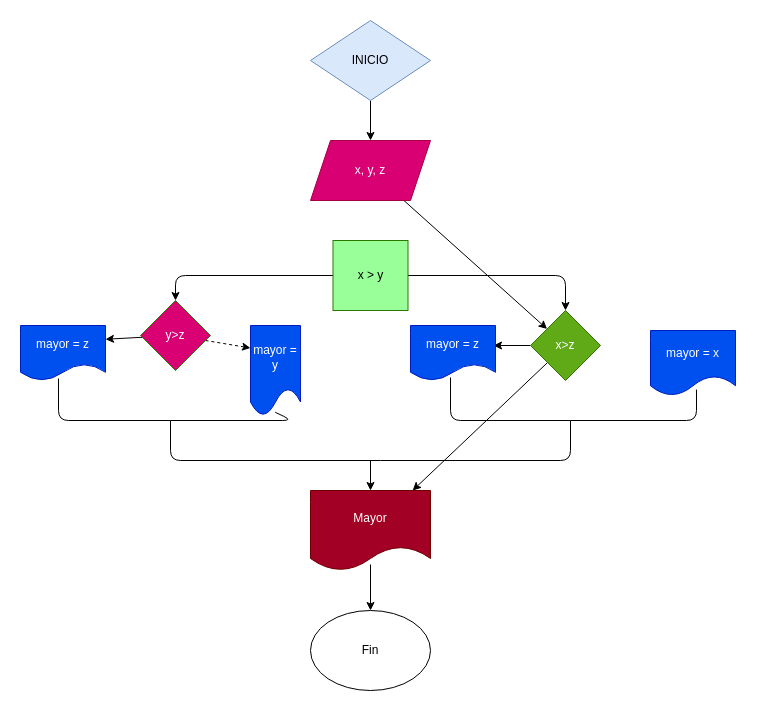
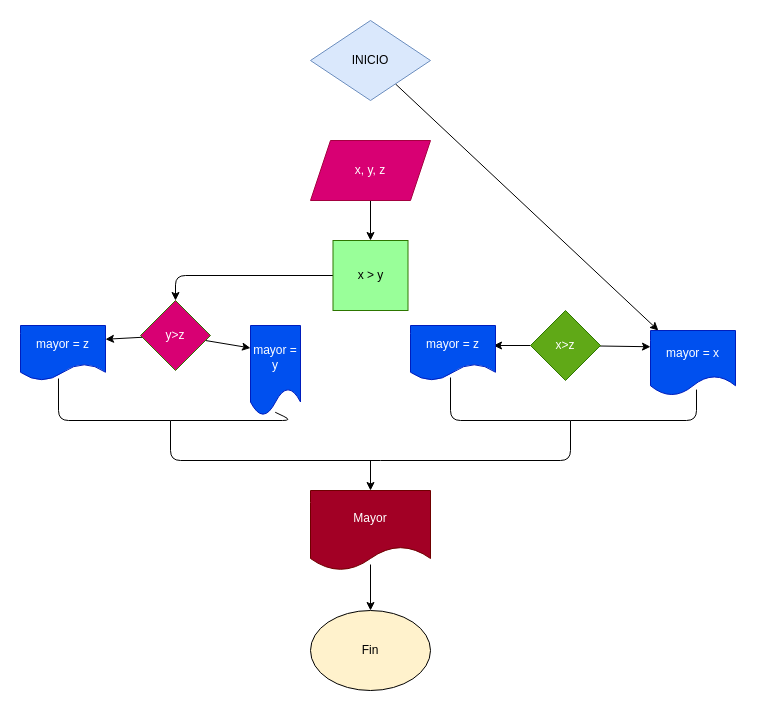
(371, 117) -> (525, 205)
(473, 262) -> (371, 217)
(495, 276) -> none
(224, 344) -> (224, 344)
(483, 424) -> (622, 346)
(371, 651) -> (371, 651)
